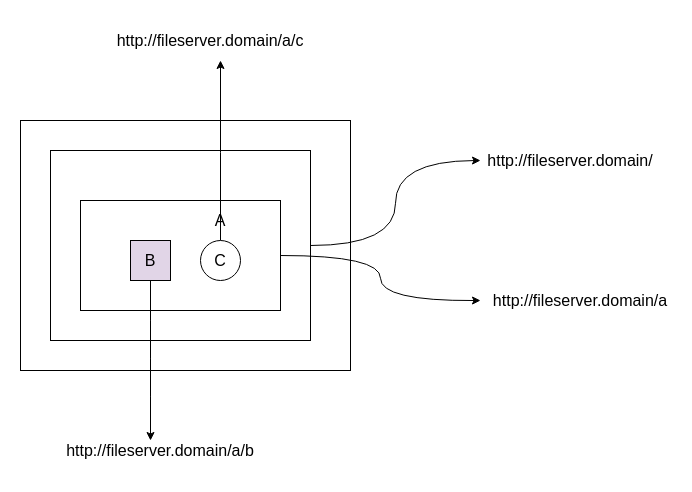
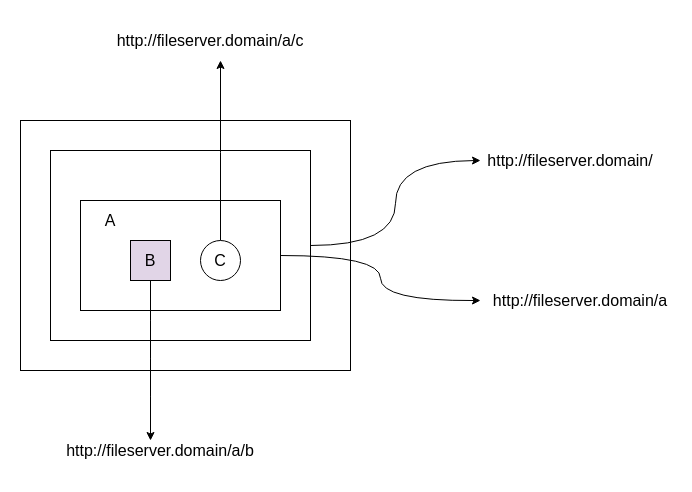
(221, 221) -> (111, 221)
